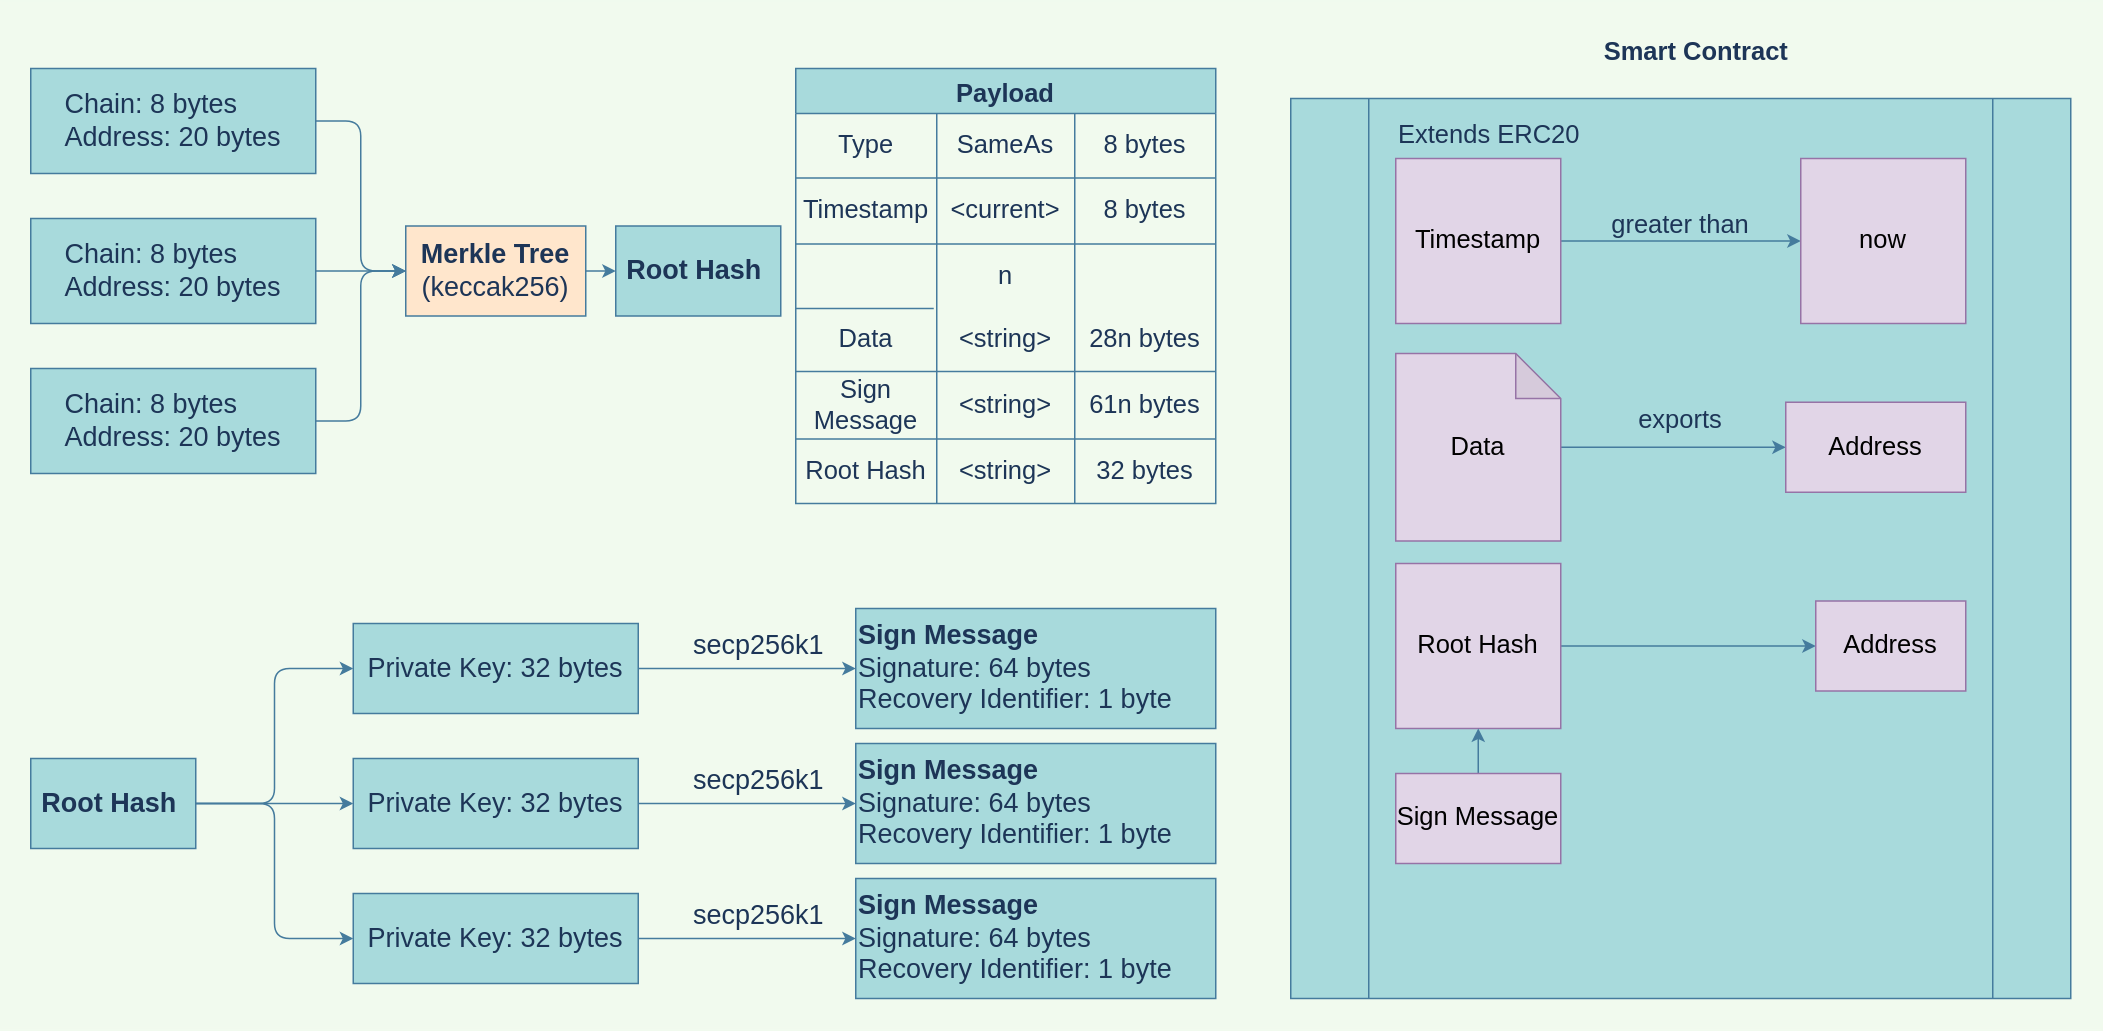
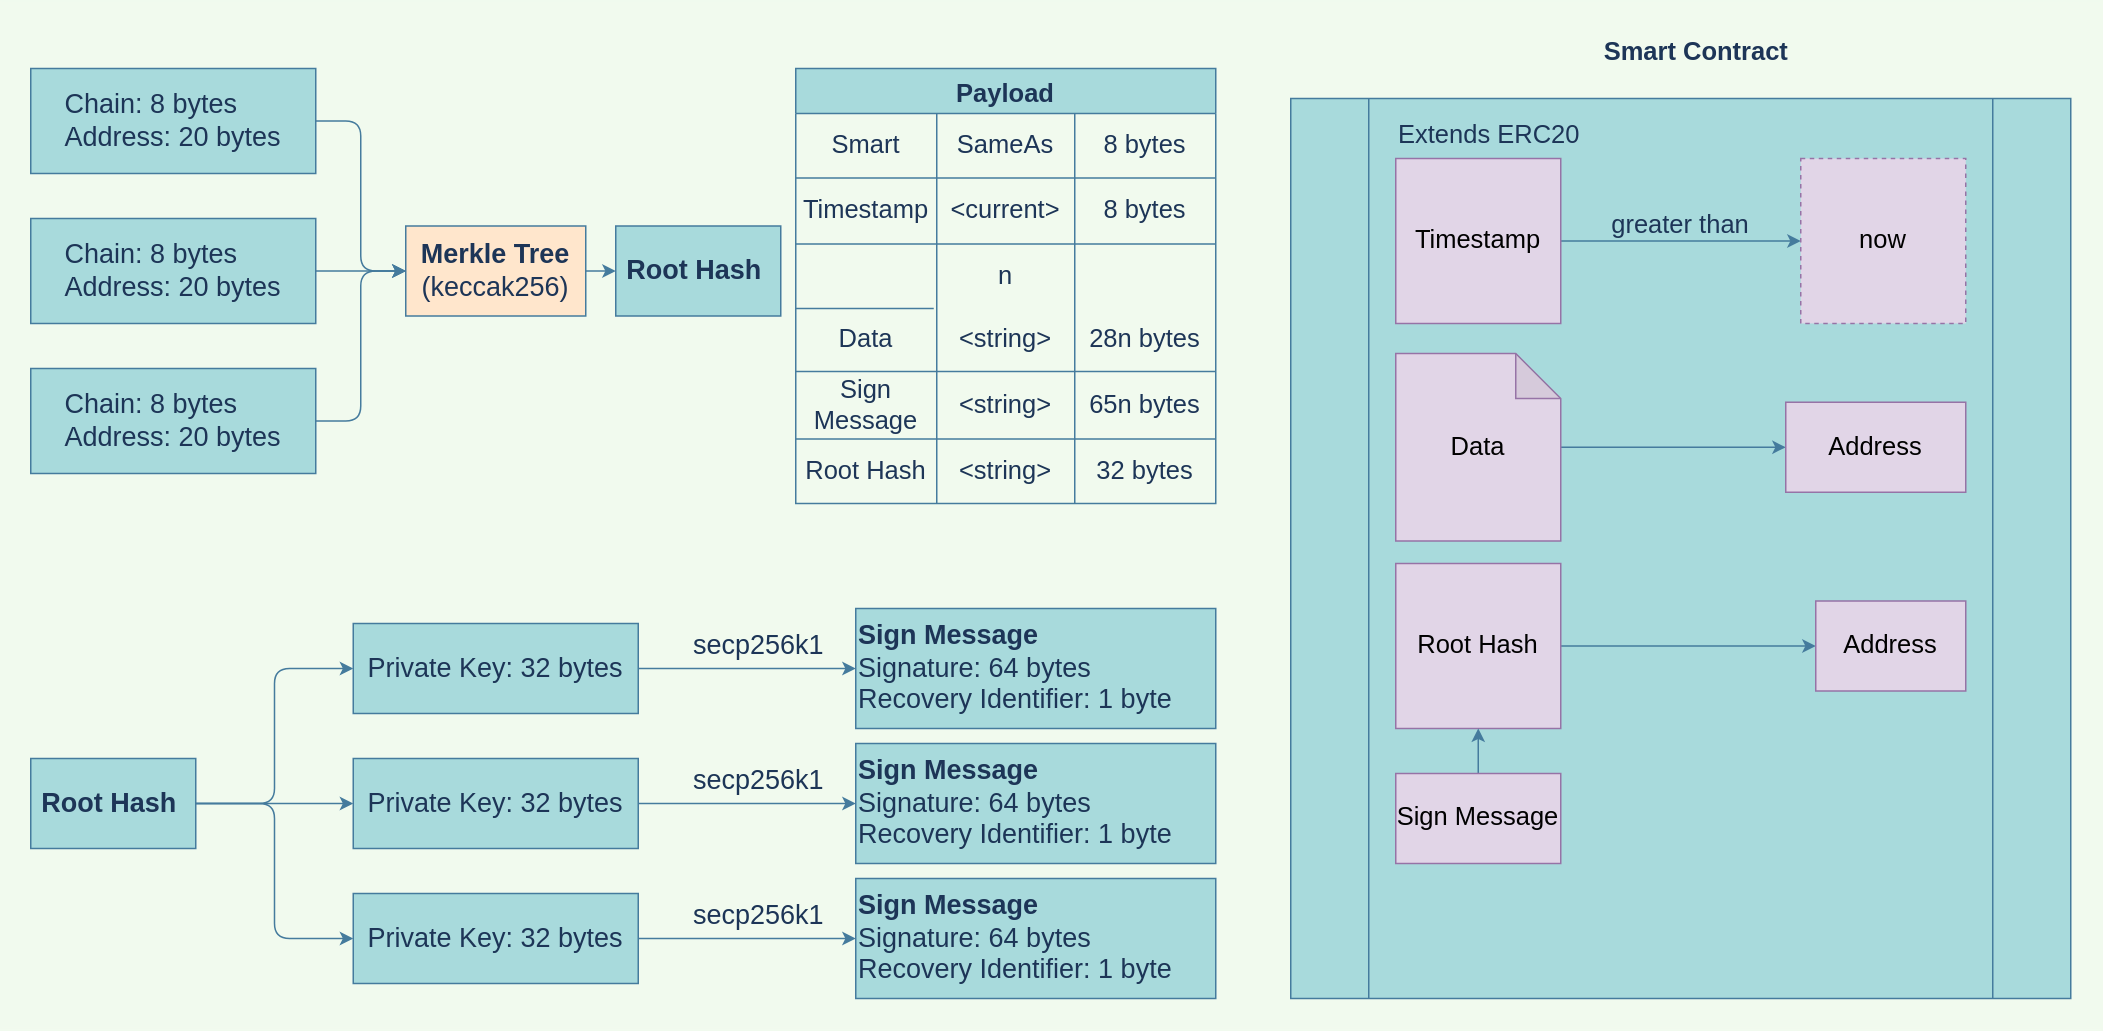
(866, 146) -> (866, 146)
(1883, 241) -> (1883, 241)
(1145, 406) -> (1145, 406)
(1681, 421) -> none
